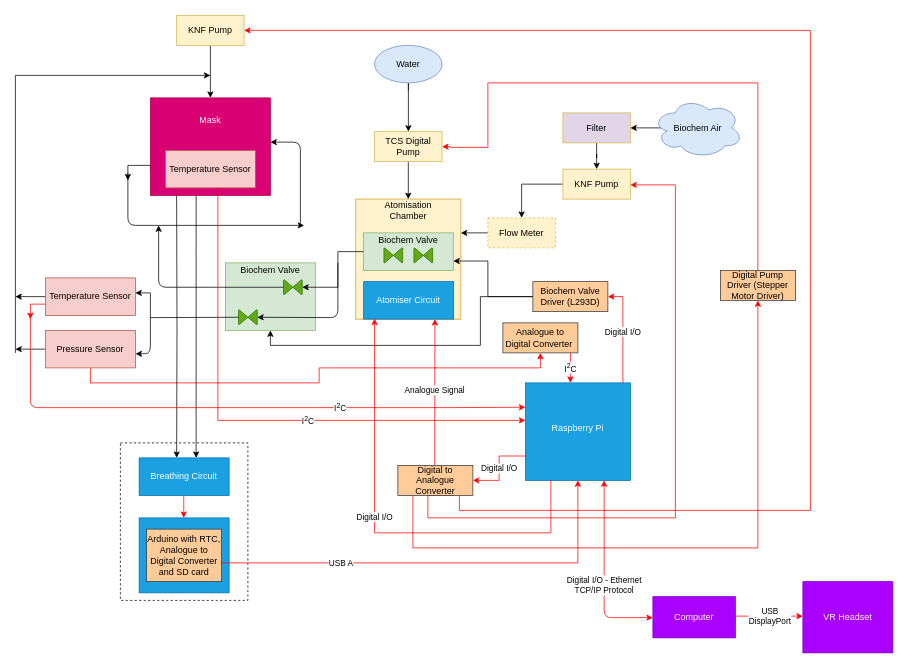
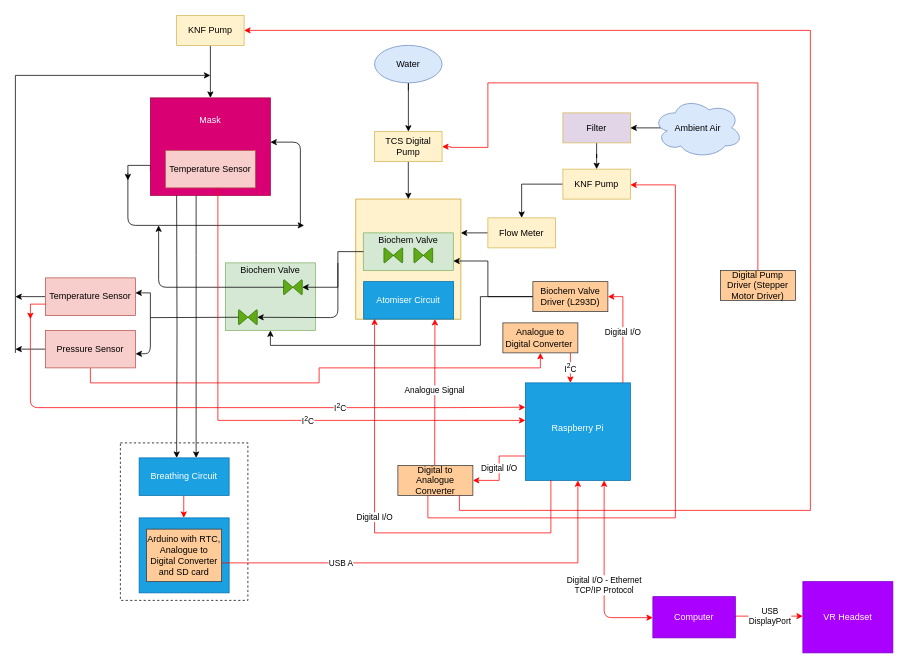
(698, 128) -> (698, 128)
(408, 210) -> none
(522, 233) -> (522, 233)
(758, 548) -> none
